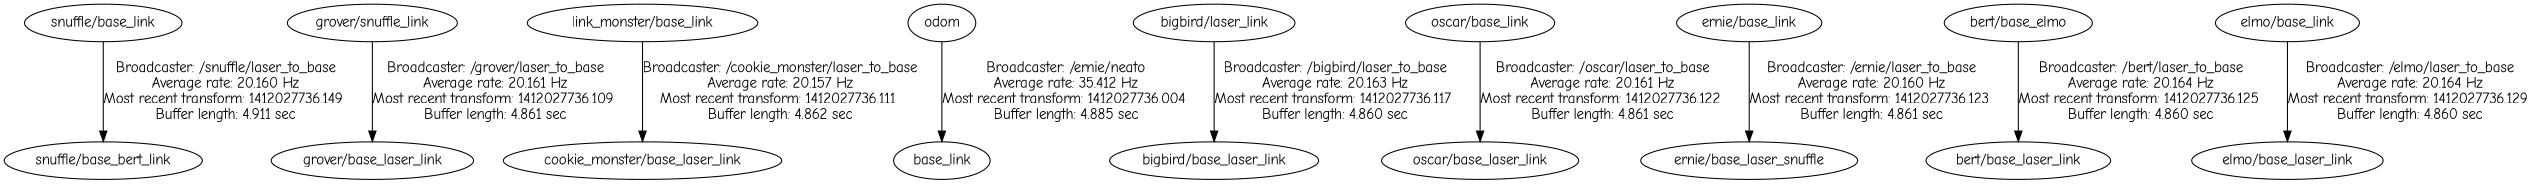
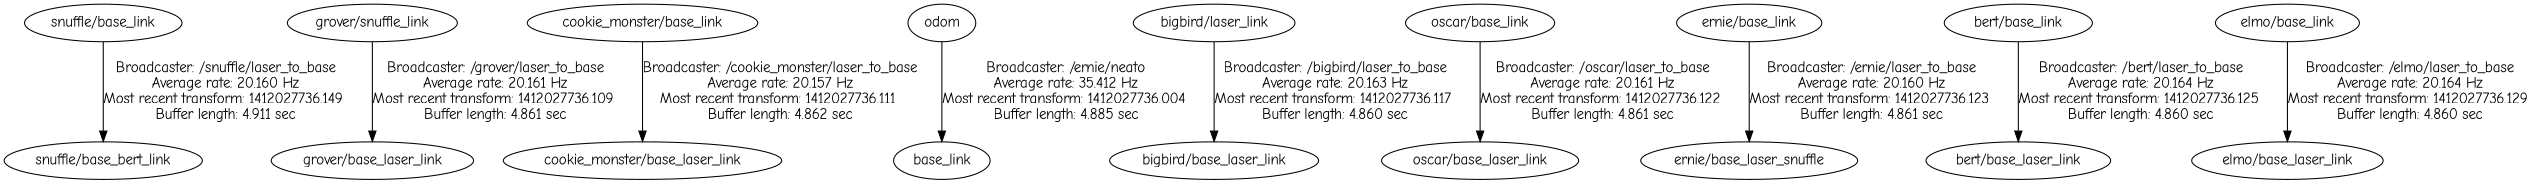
(643, 23) -> (643, 23)
(2018, 23) -> (2018, 23)
